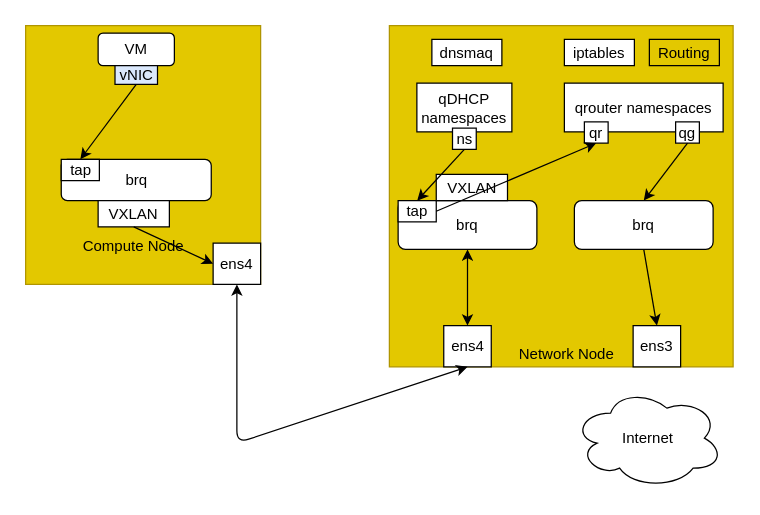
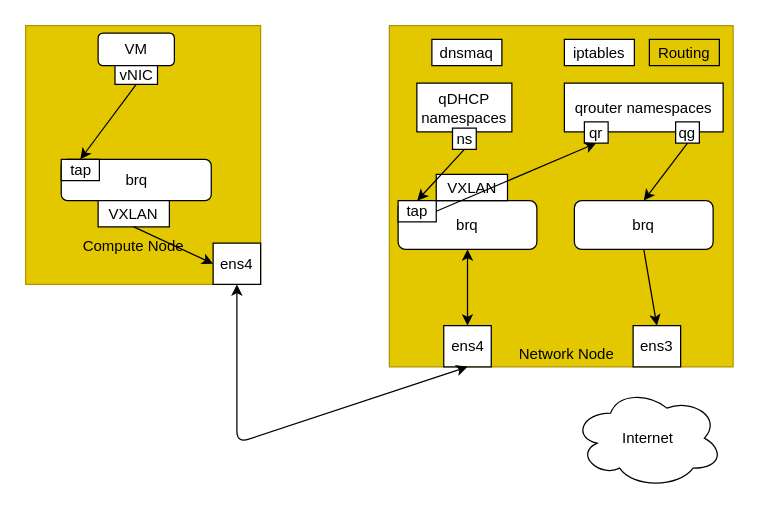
(136, 75) -> (136, 75)
